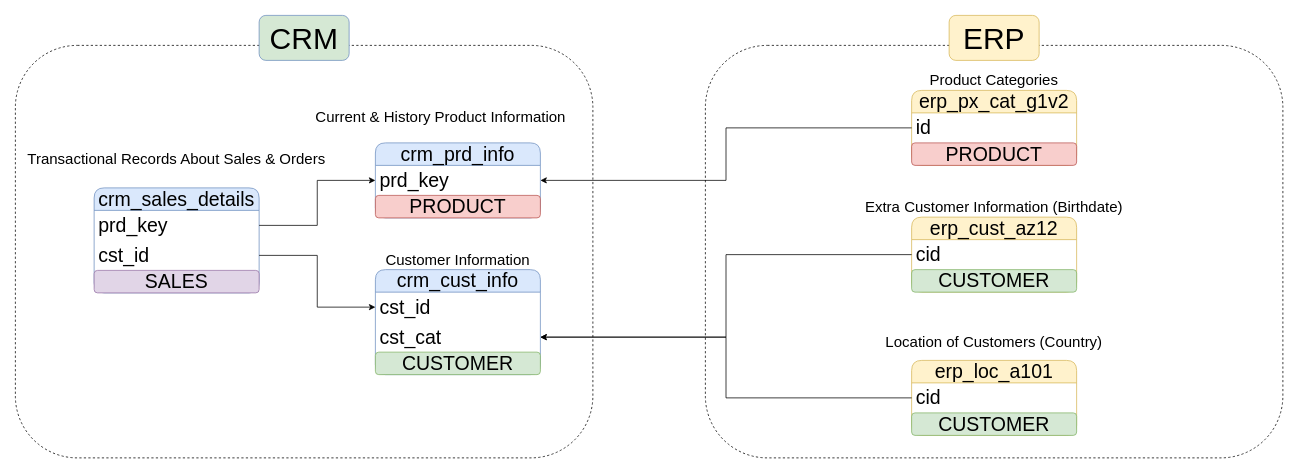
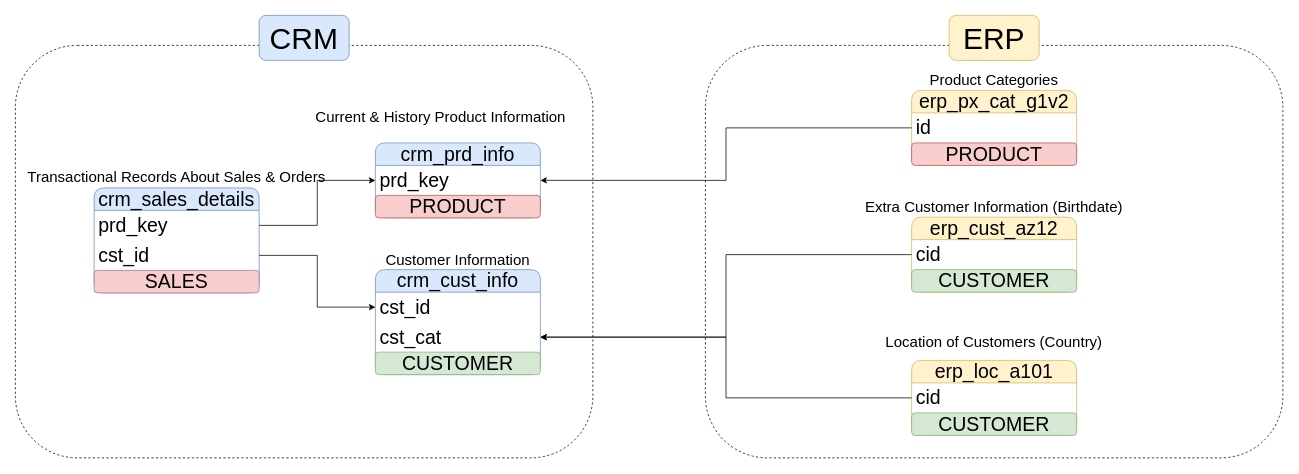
(304, 38) -> (304, 38)
(177, 158) -> (177, 177)
(177, 282) -> (177, 282)
